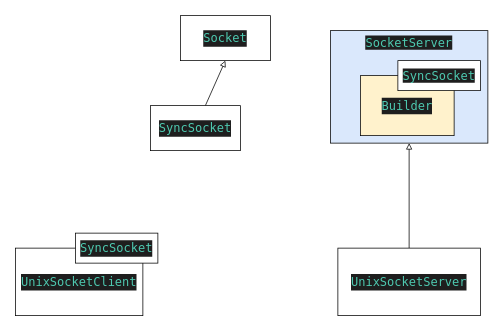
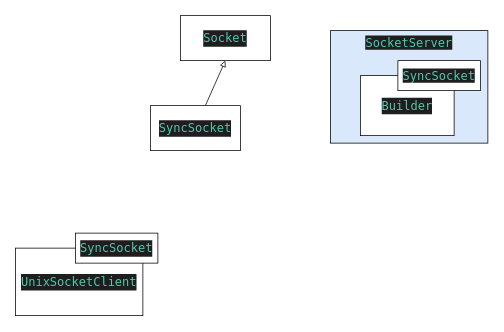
(407, 105) -> (407, 105)
(409, 198) -> none
(409, 282) -> none
